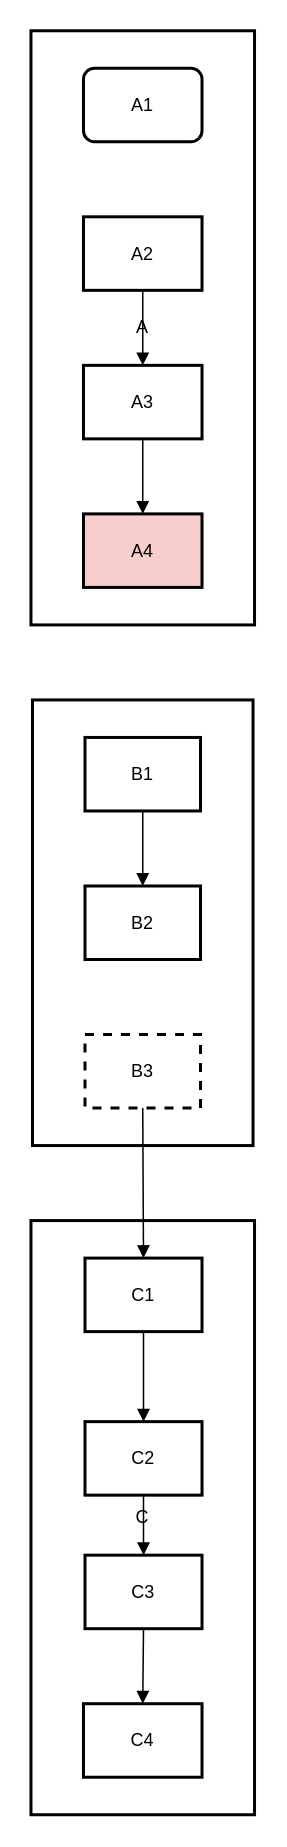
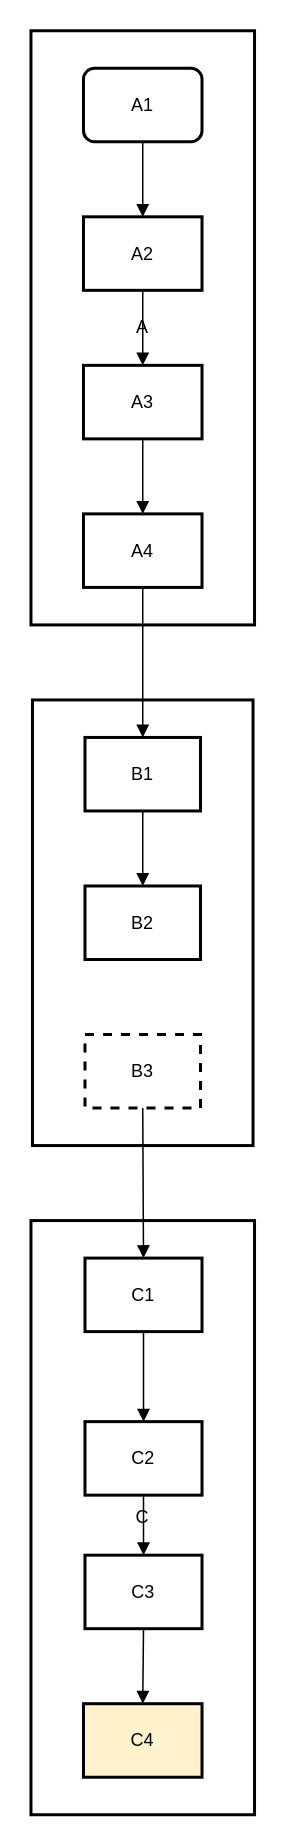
none -> (143, 174)
(143, 551) -> (143, 551)
none -> (143, 657)
(143, 1740) -> (143, 1740)
